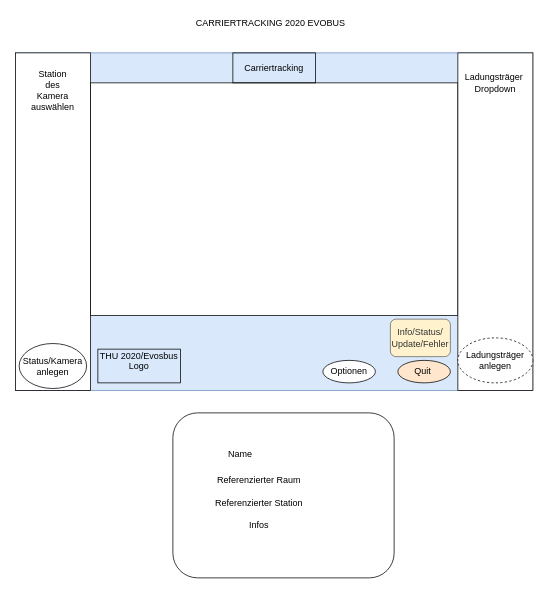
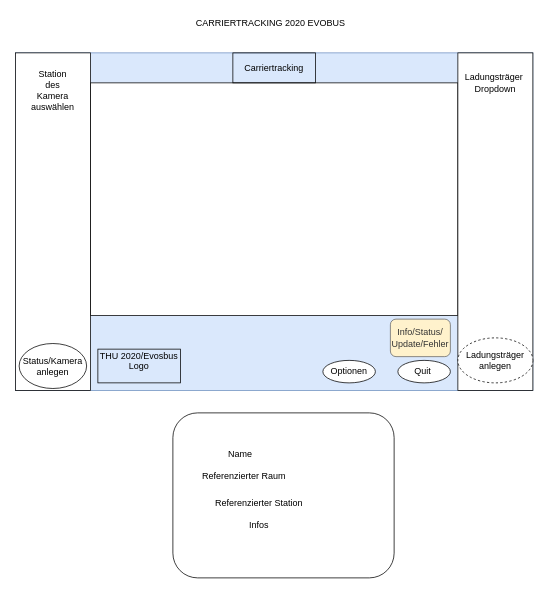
(424, 372) -> (424, 372)
(259, 480) -> (244, 477)
